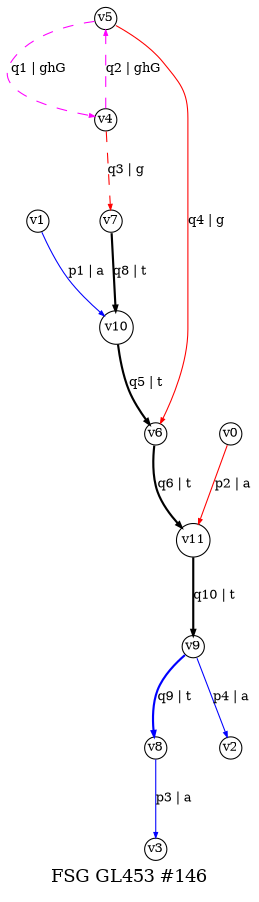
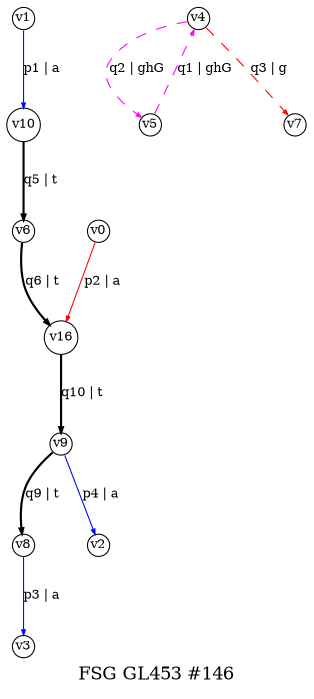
(188, 209) -> none
(113, 269) -> none
(193, 540) -> (61, 338)
(158, 688) -> (26, 486)
